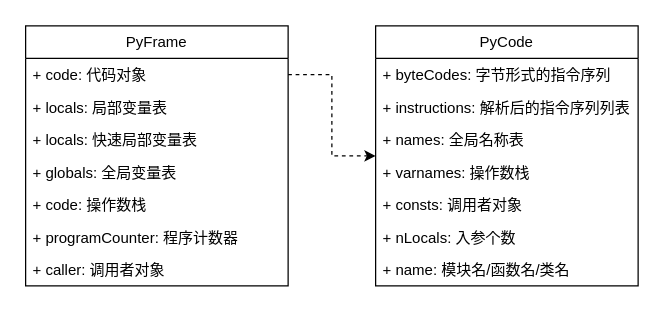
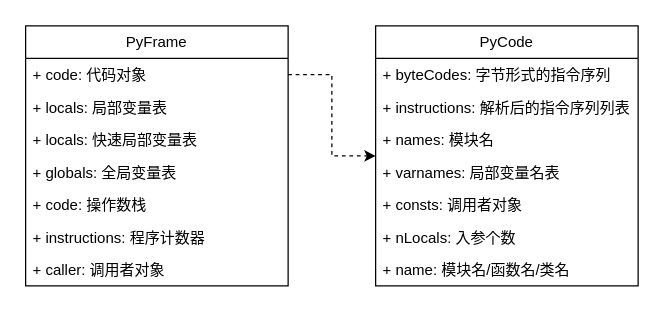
(456, 141) -> (441, 141)
(462, 173) -> (477, 173)
(144, 238) -> (132, 238)
